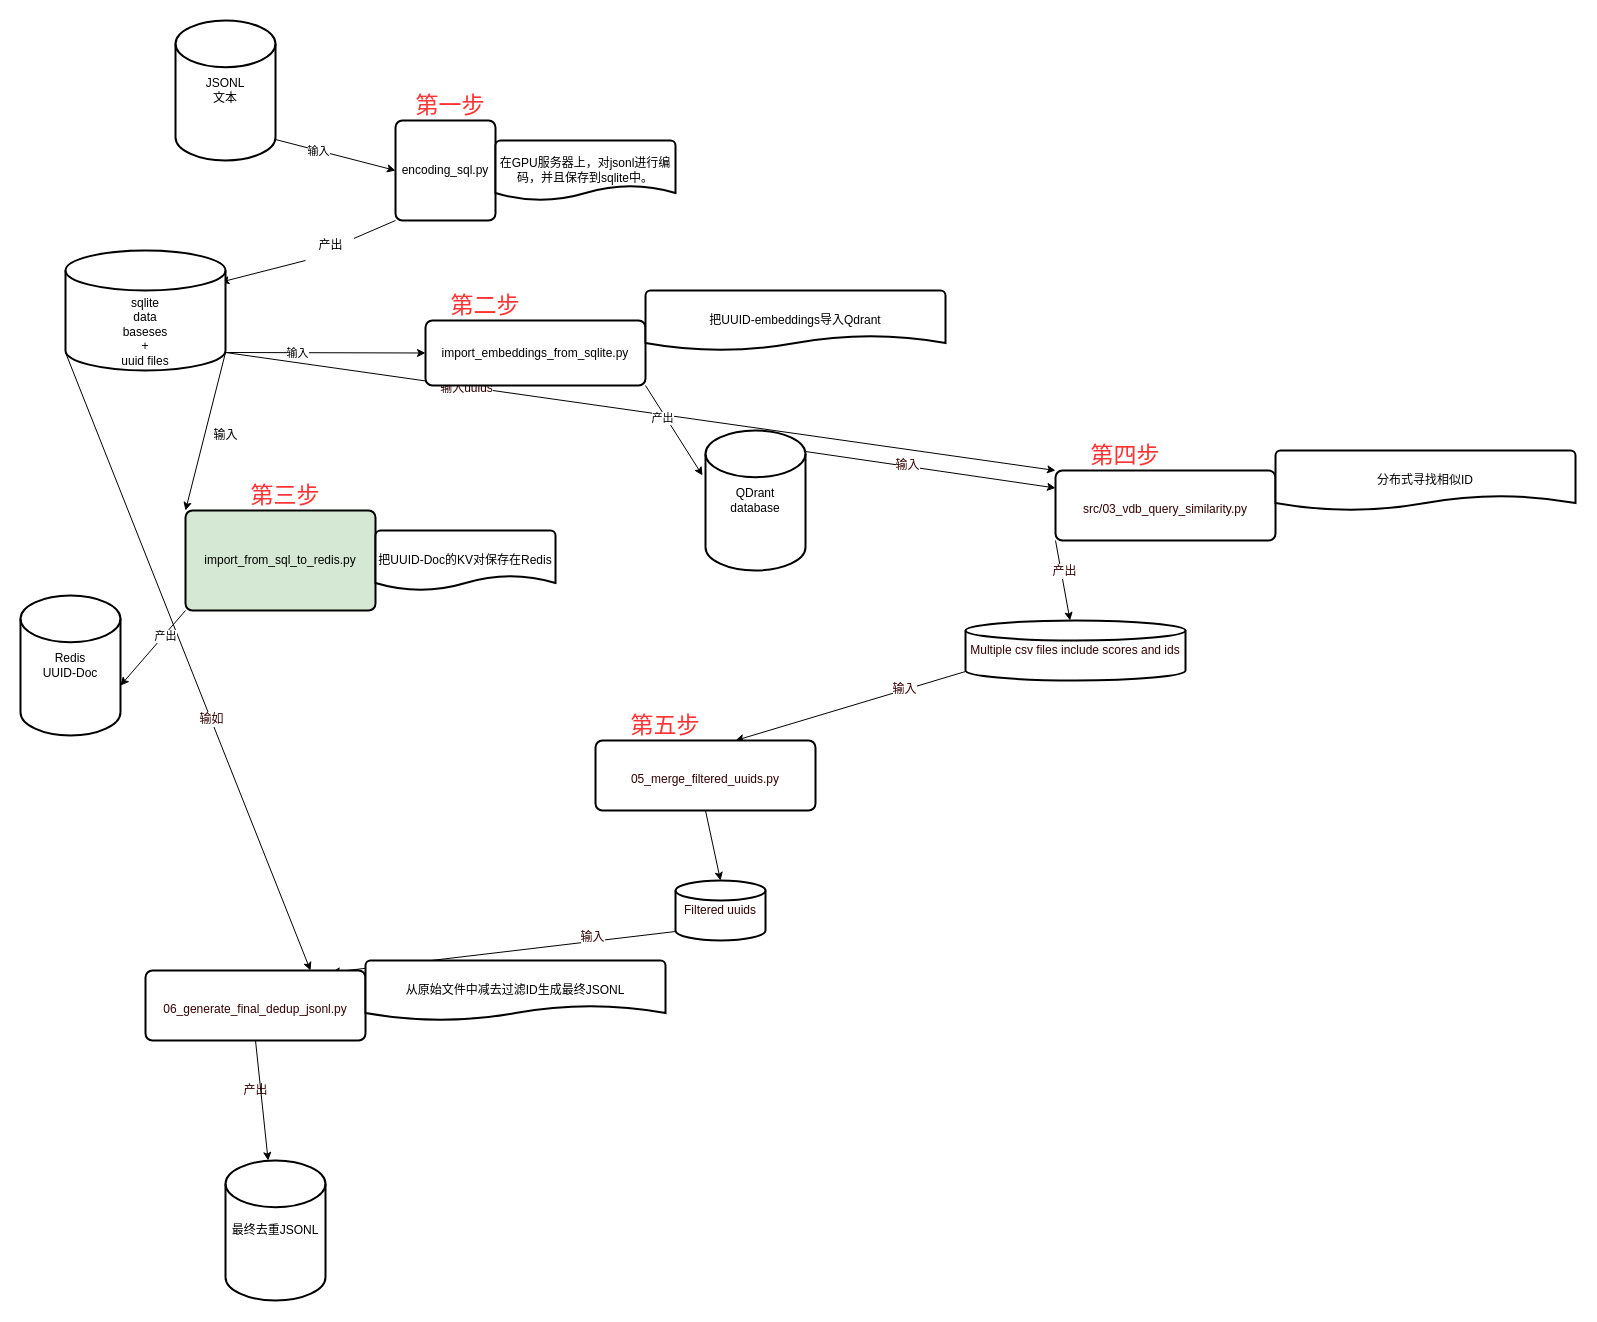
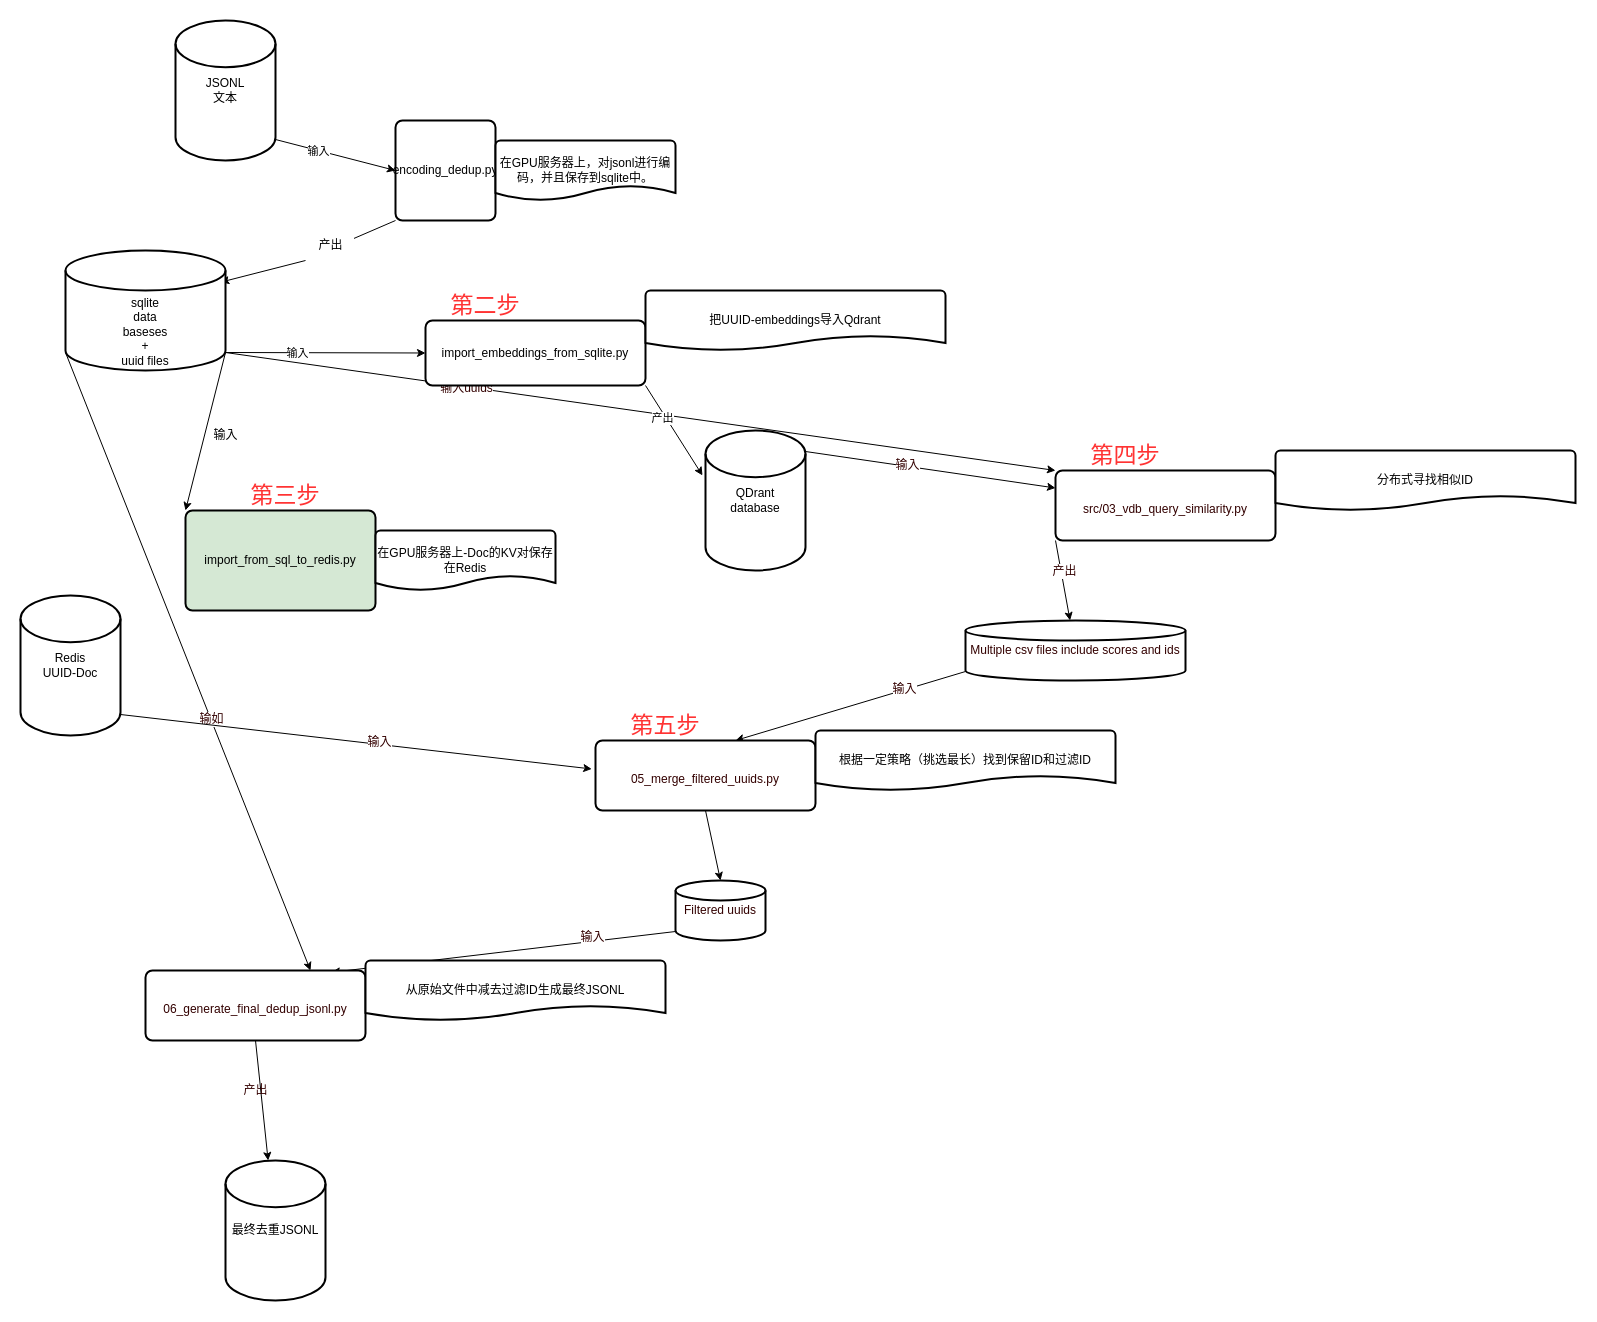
(451, 106) -> none
(446, 171) -> (446, 171)
(466, 561) -> (466, 561)
(155, 646) -> none
none -> (353, 741)
none -> (966, 761)
